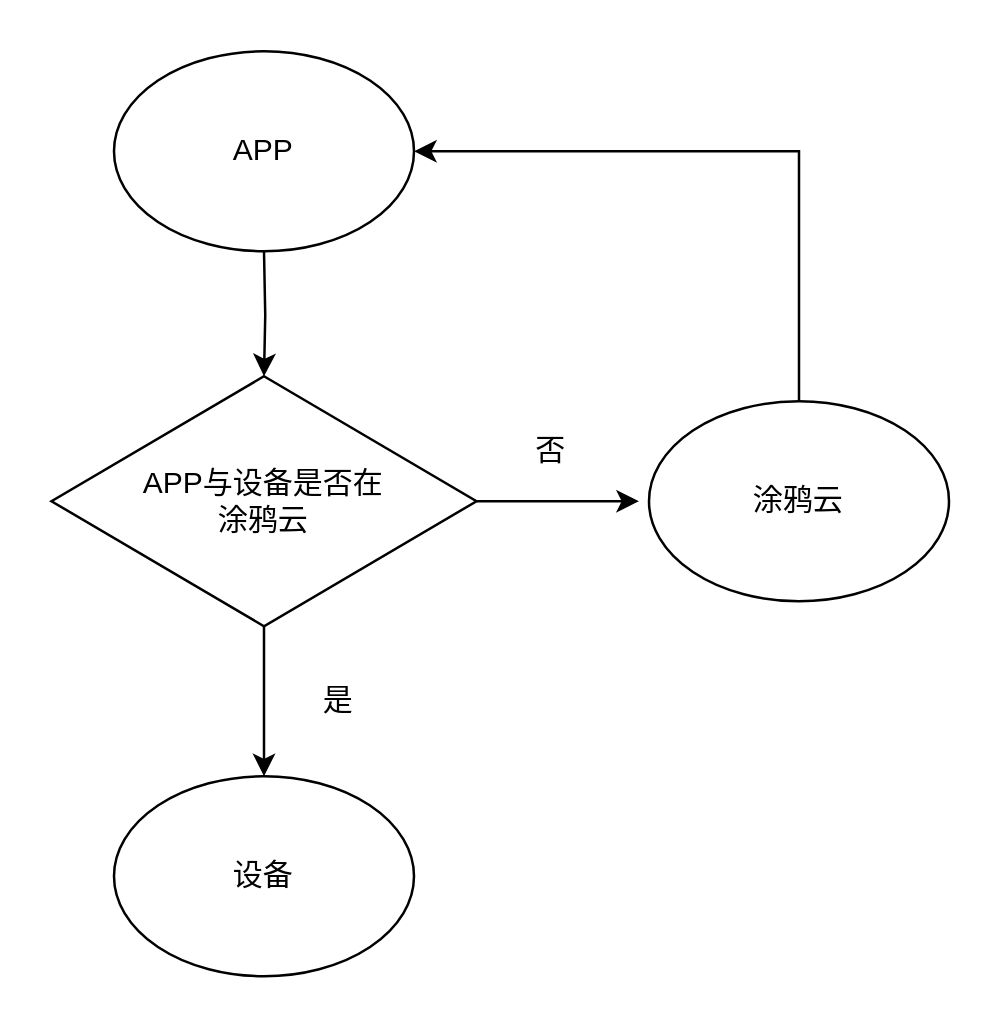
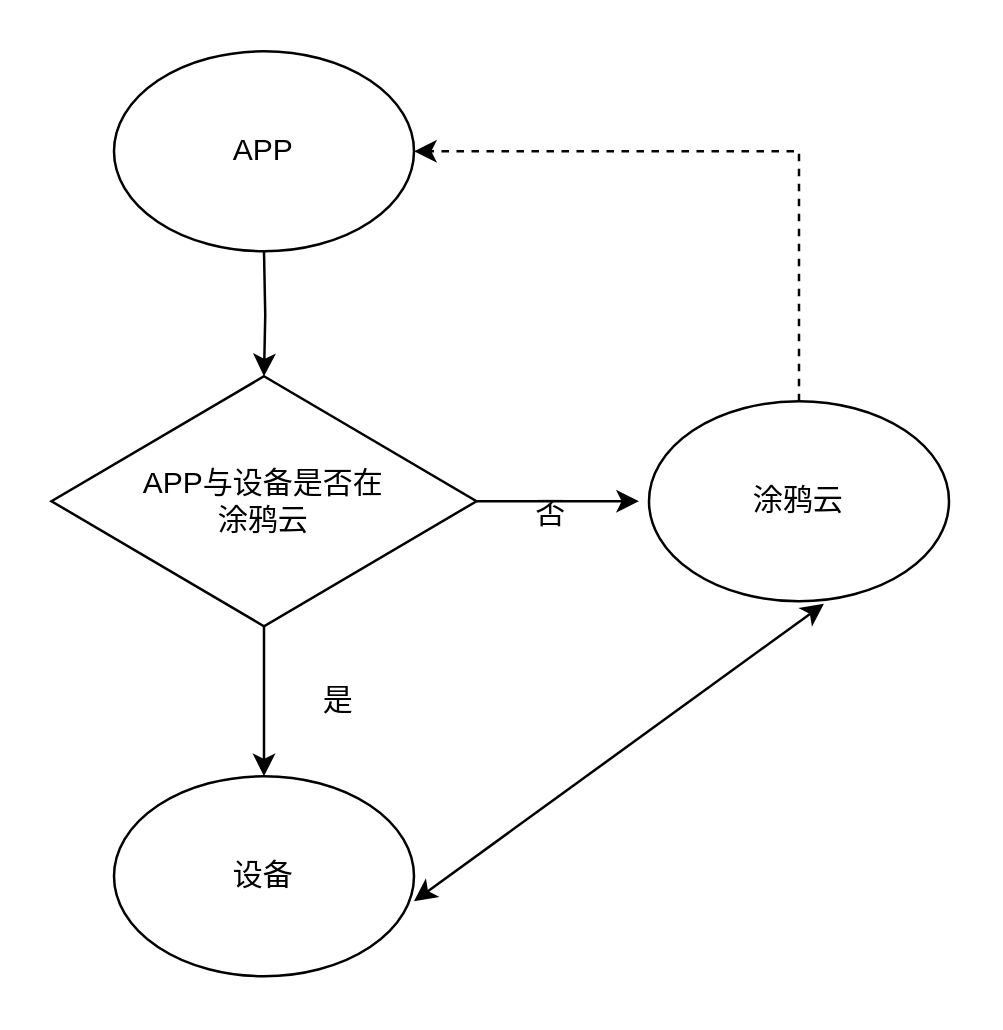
(738, 151) -> (738, 151)
(551, 451) -> (551, 514)
none -> (619, 753)
